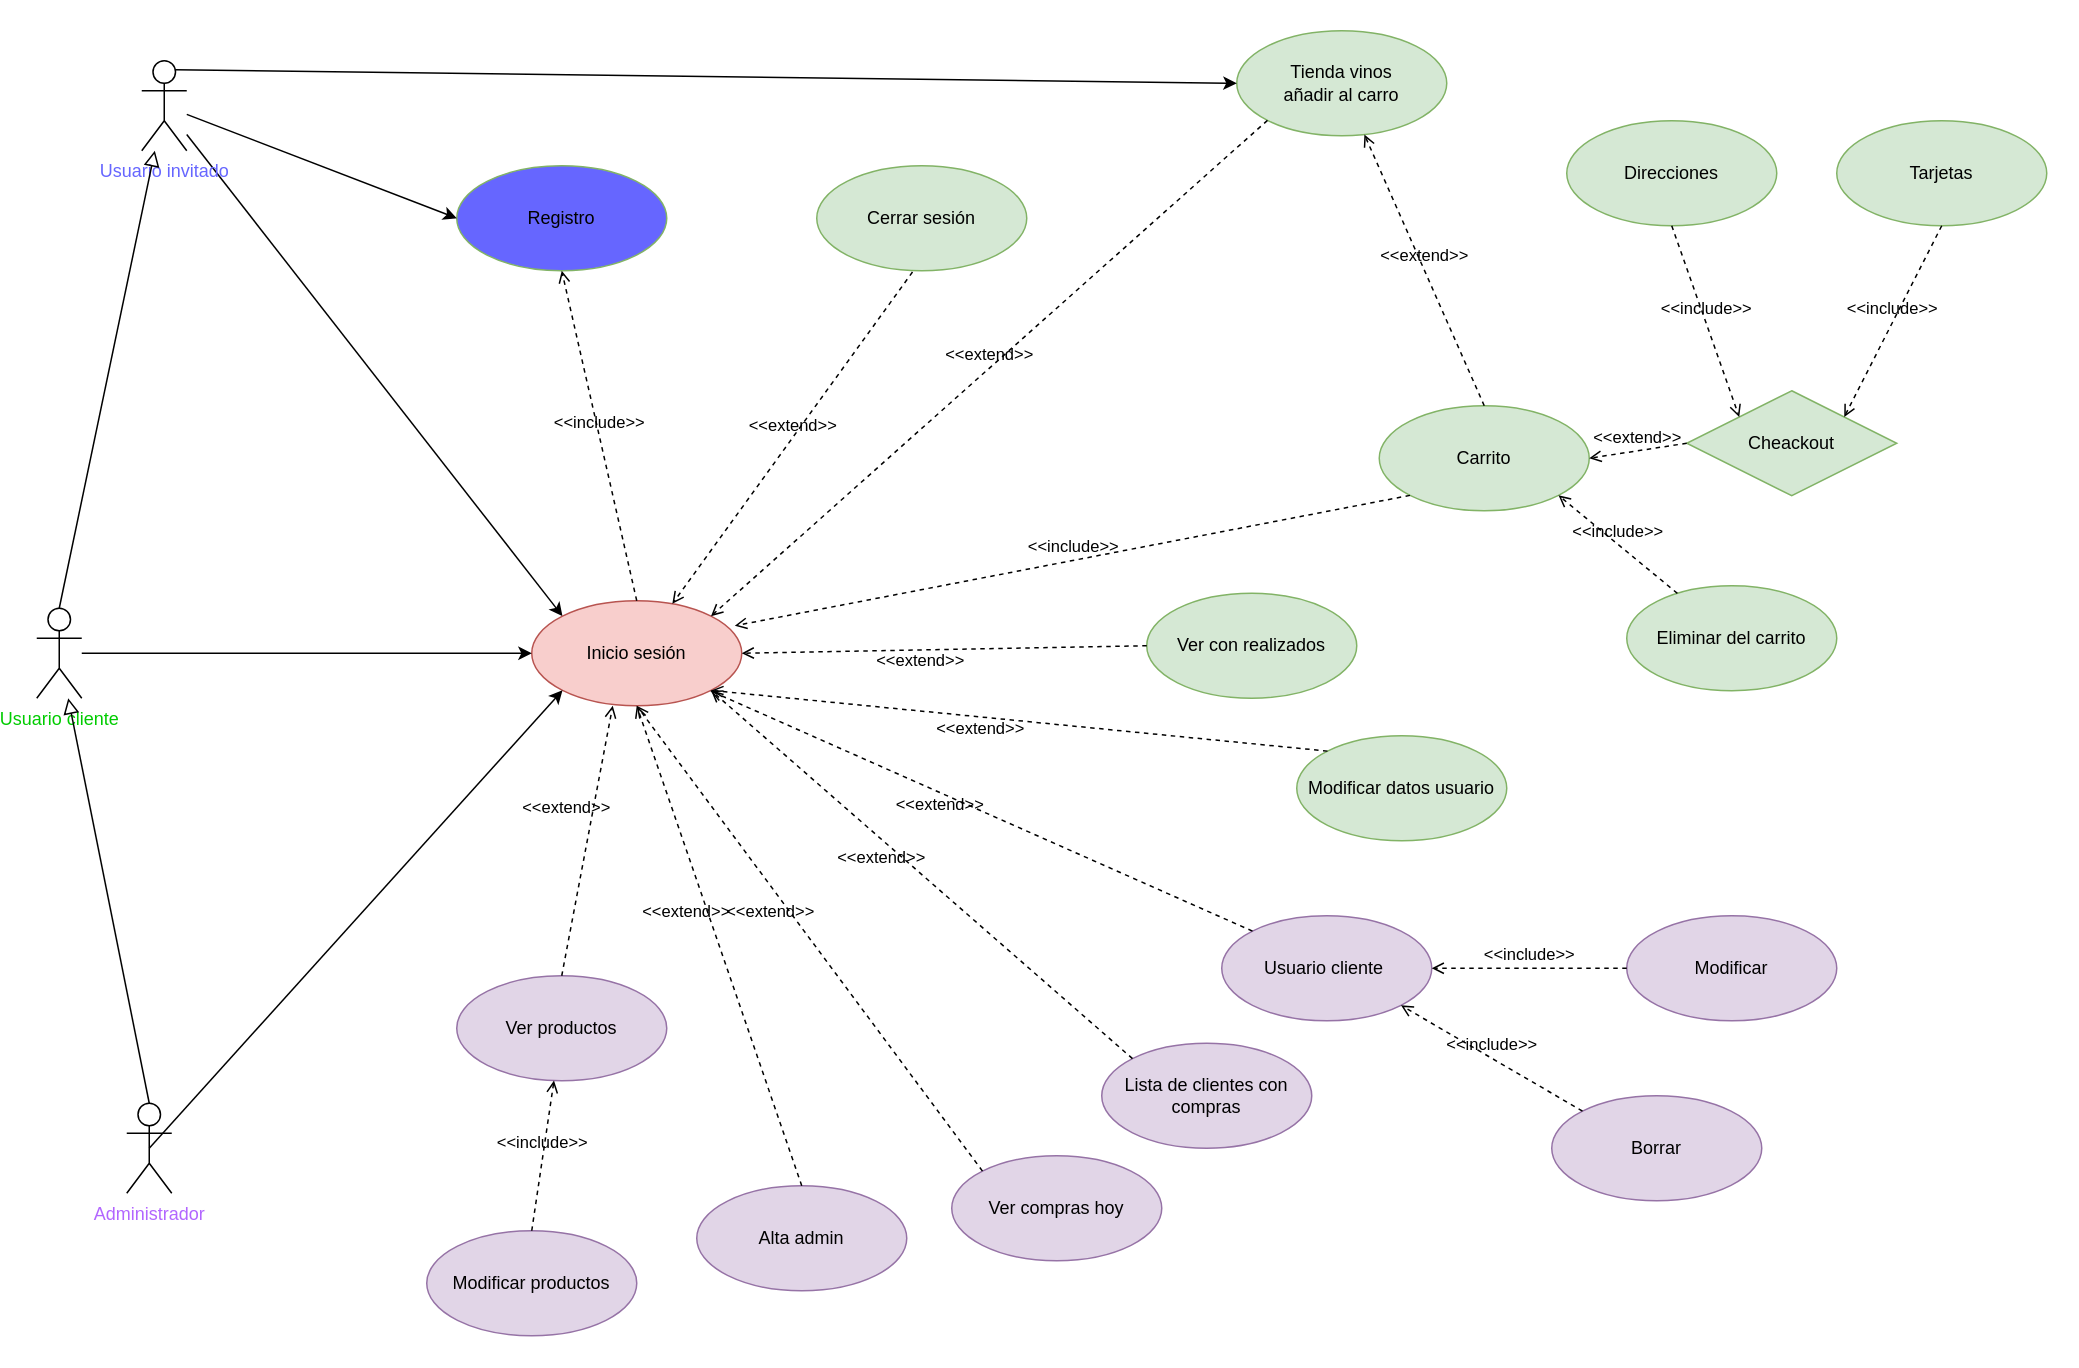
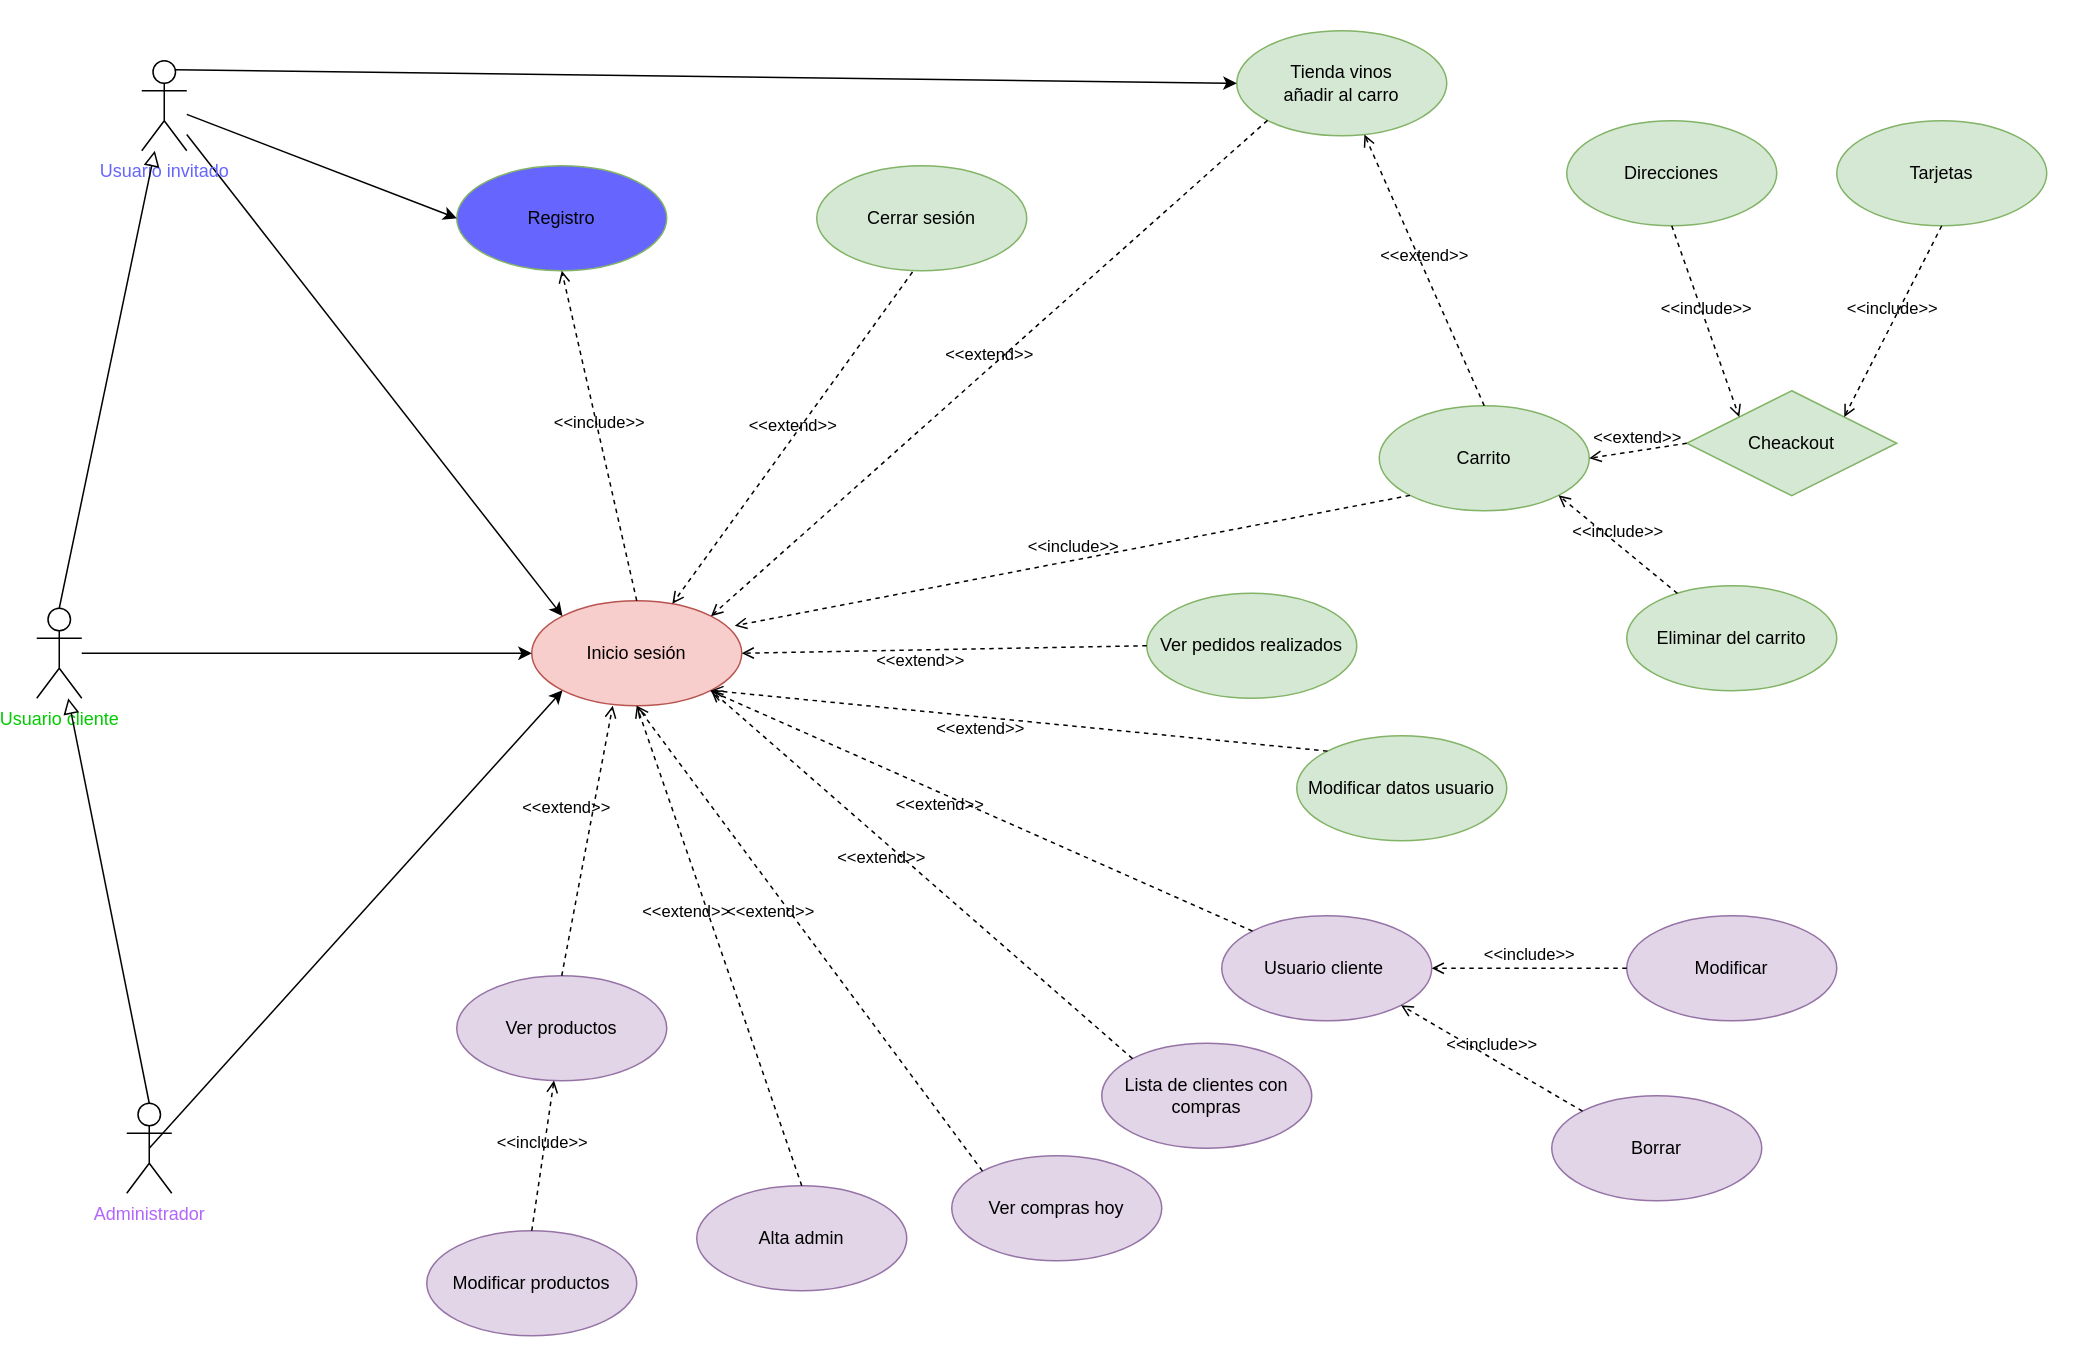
(1252, 646) -> (1252, 646)
